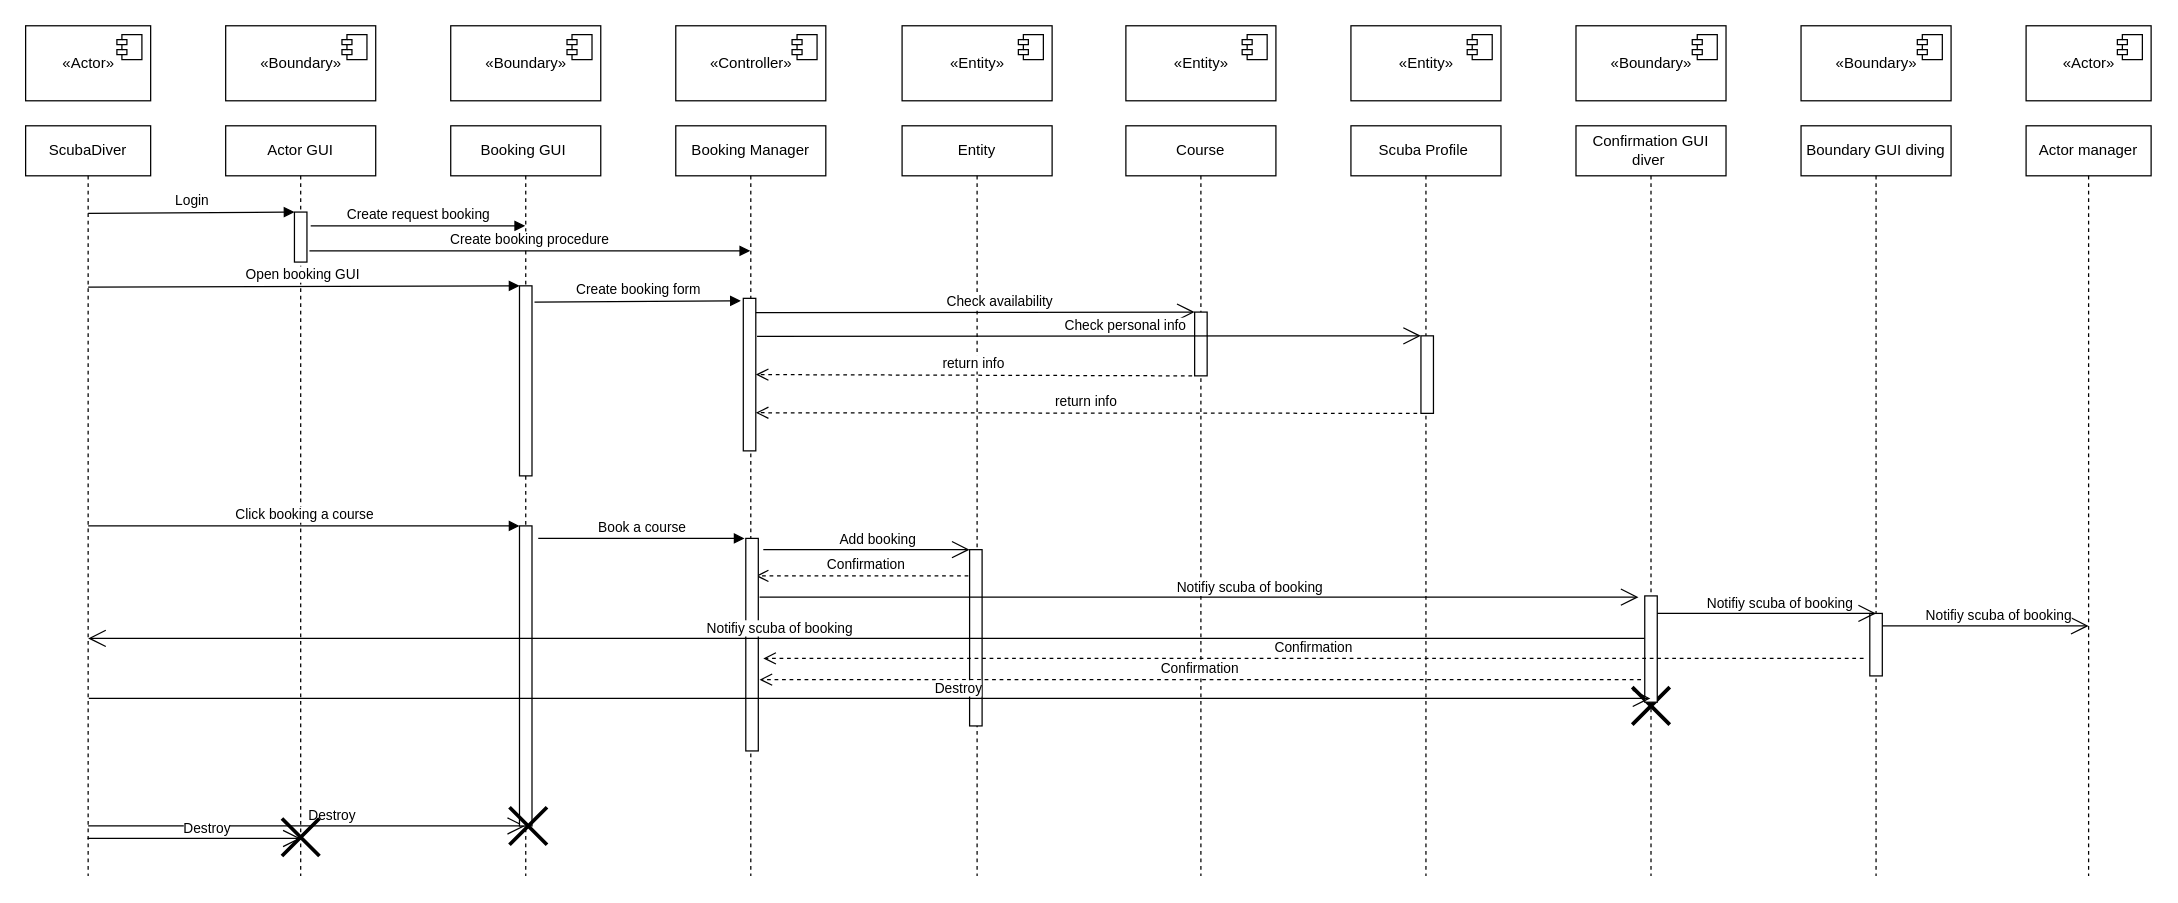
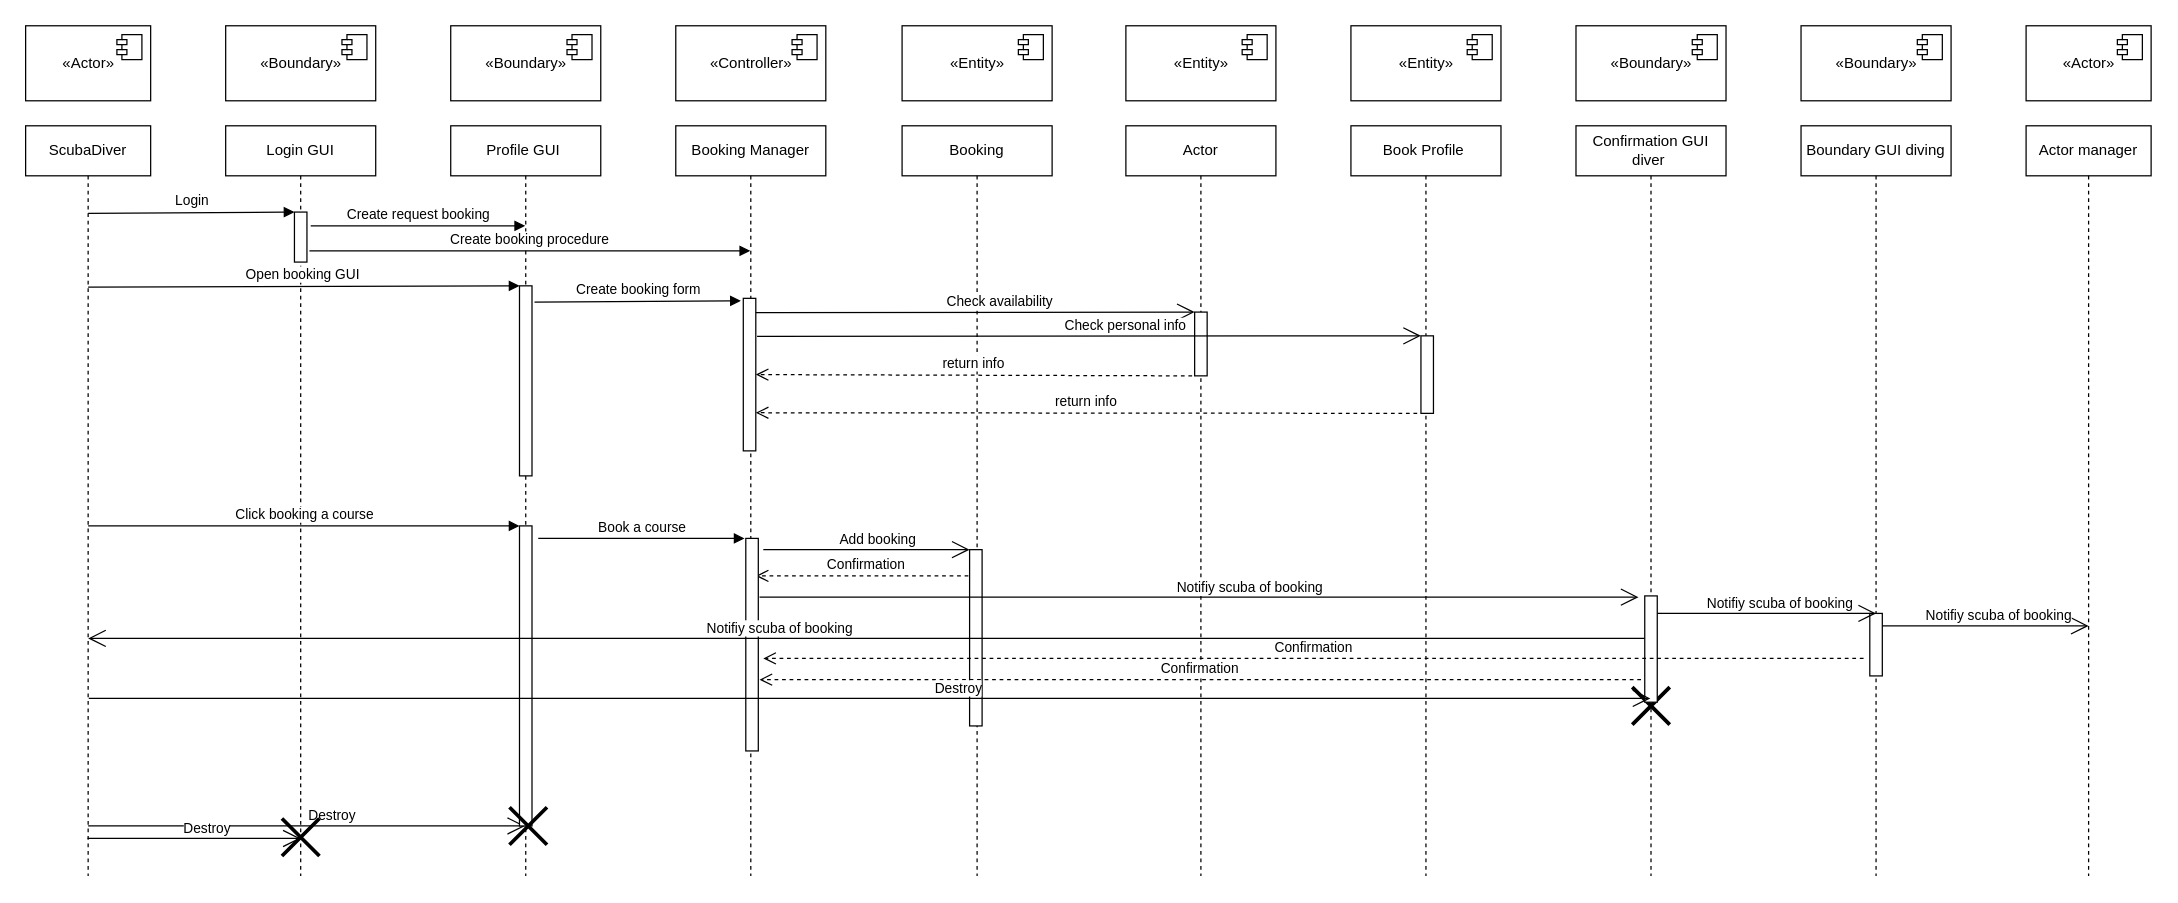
(301, 151) -> (301, 151)
(526, 151) -> (526, 151)
(977, 151) -> (977, 151)
(1201, 151) -> (1201, 151)
(1426, 151) -> (1426, 151)
